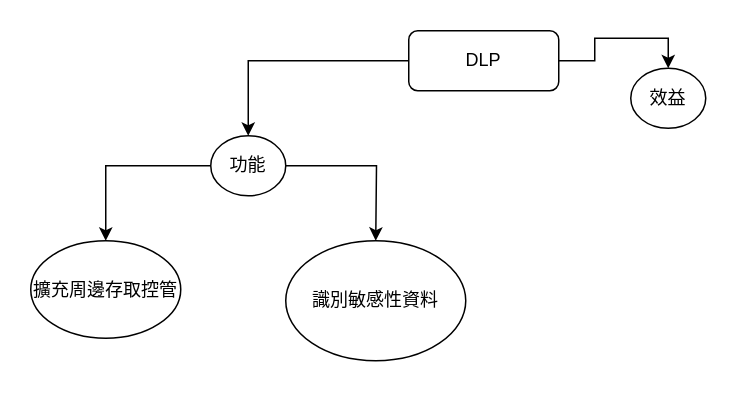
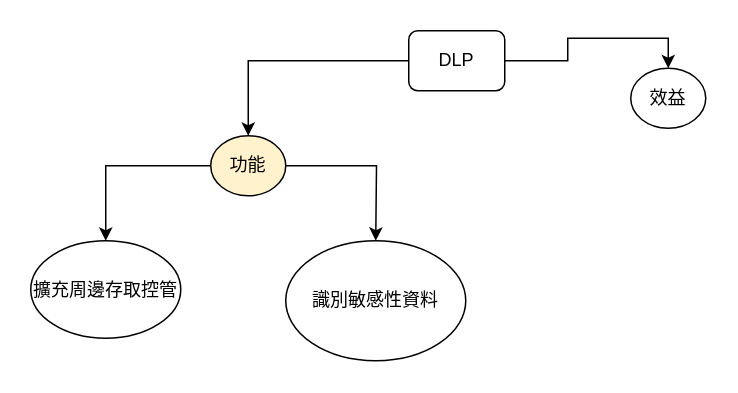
(484, 61) -> (457, 61)
(248, 166) -> (248, 166)
